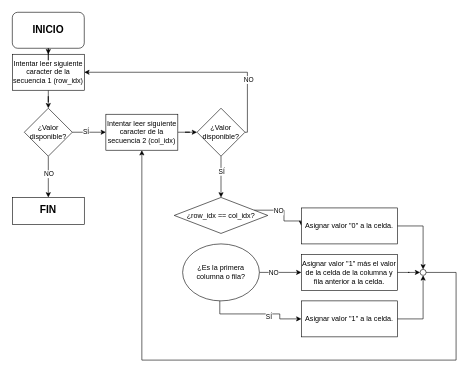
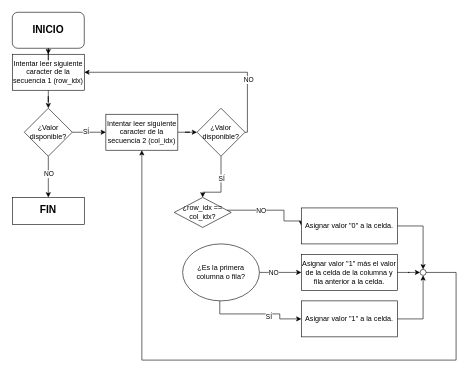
(221, 216) -> (203, 213)
